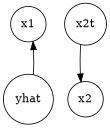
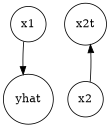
(80, 59) -> (91, 67)
(34, 62) -> (23, 54)
